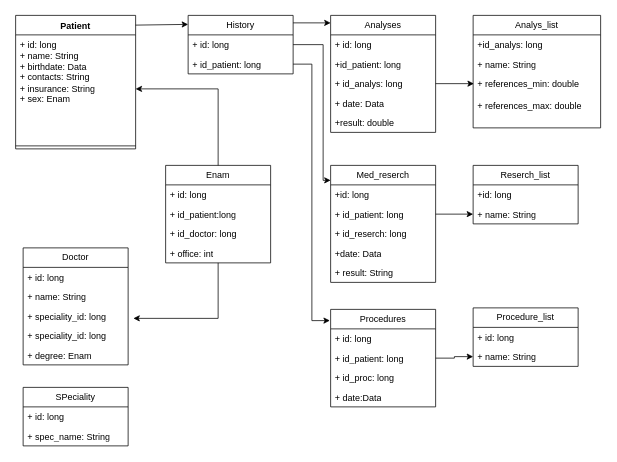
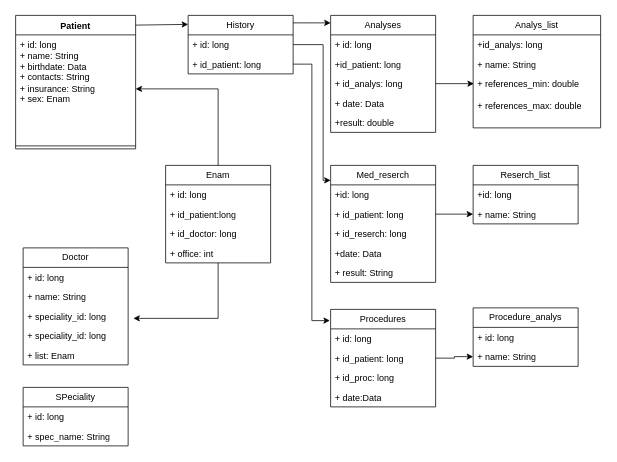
(525, 318) -> (525, 318)
(59, 356) -> (52, 356)
